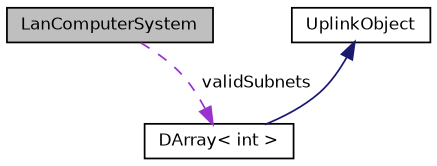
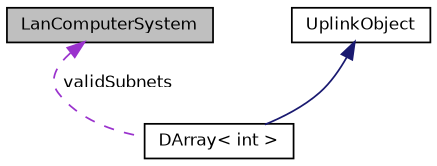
(177, 70) -> (77, 111)
